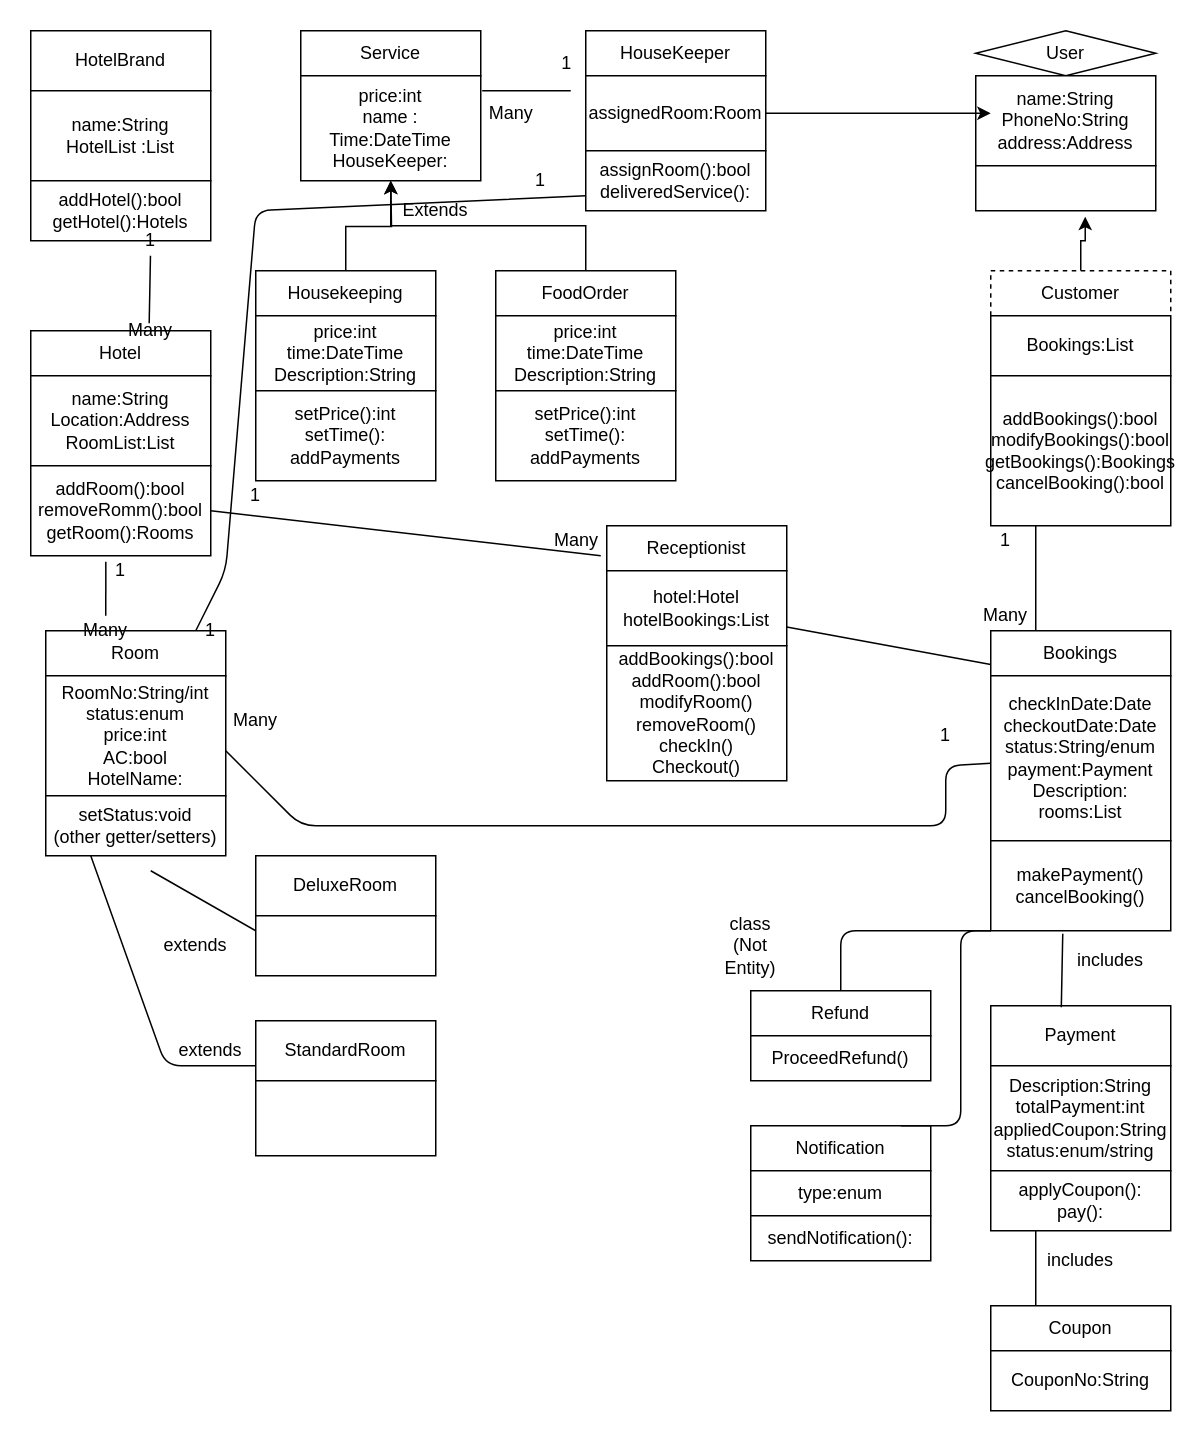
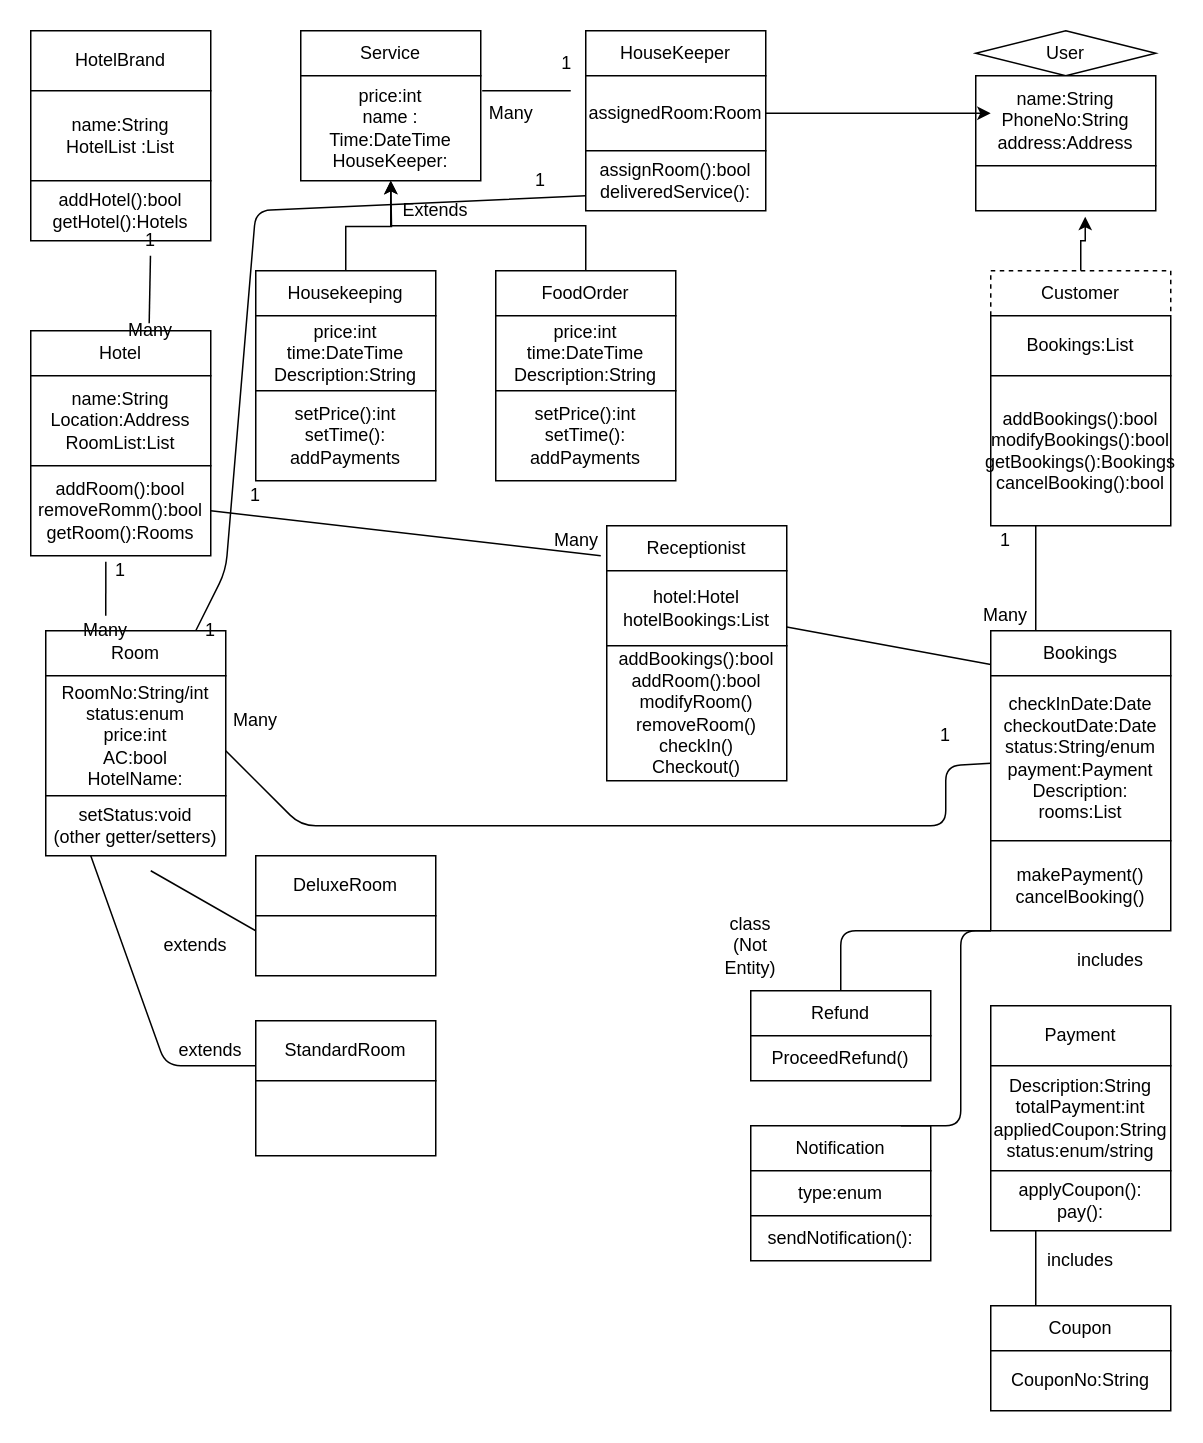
(1062, 970) -> none
